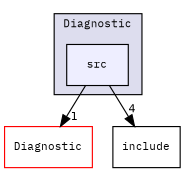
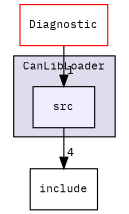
(98, 25) -> (64, 67)
(75, 102) -> (64, 63)
